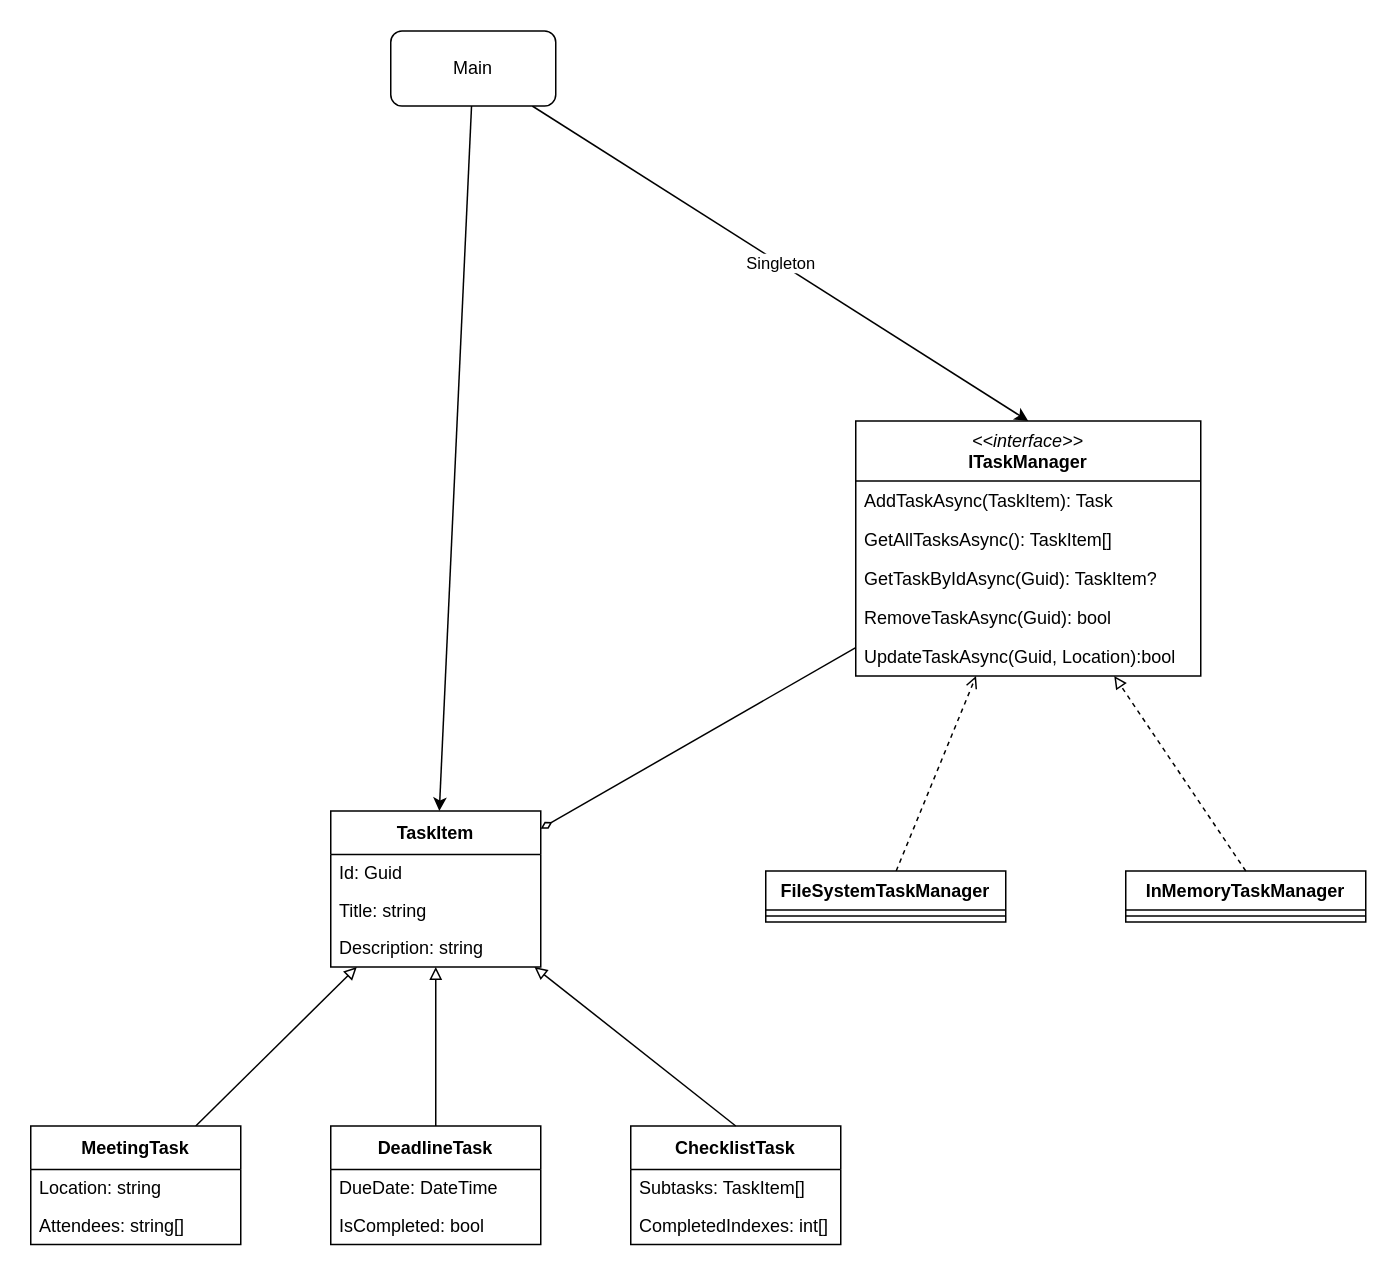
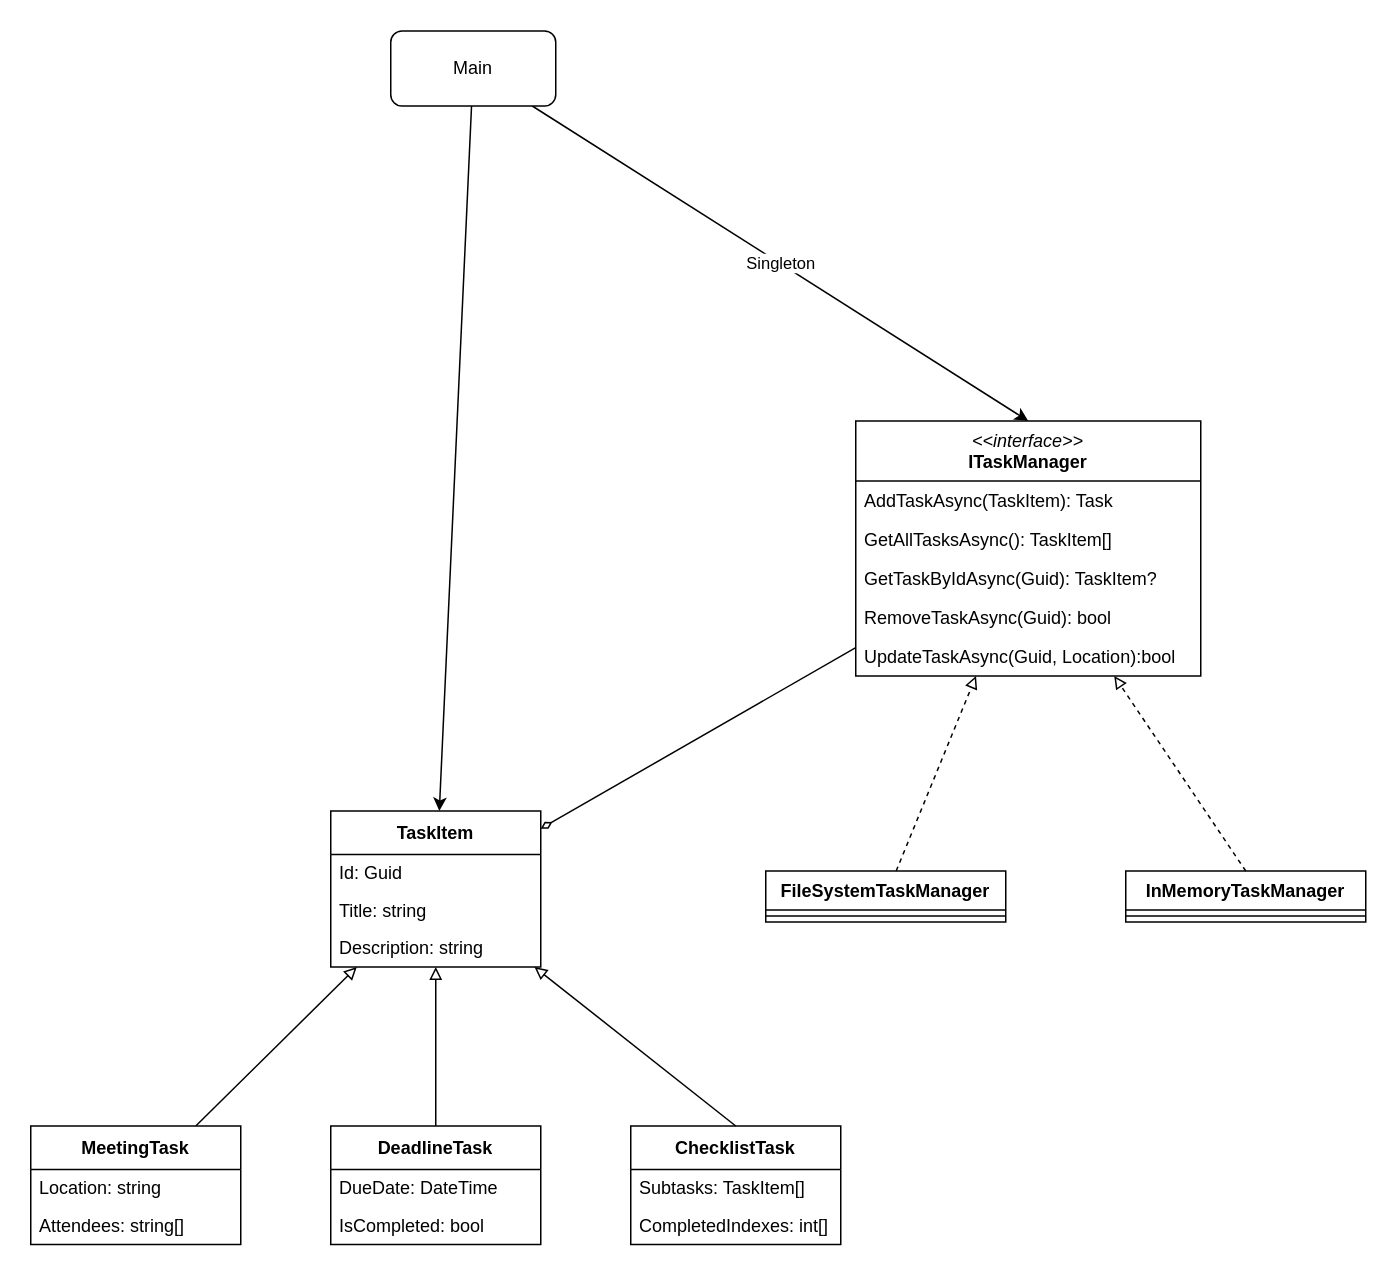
(972, 685) -> (971, 689)
